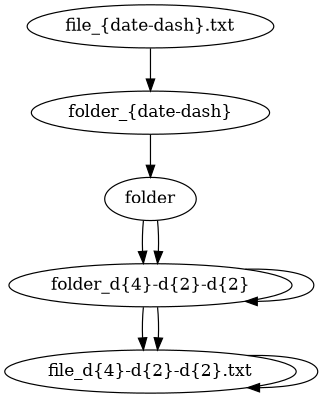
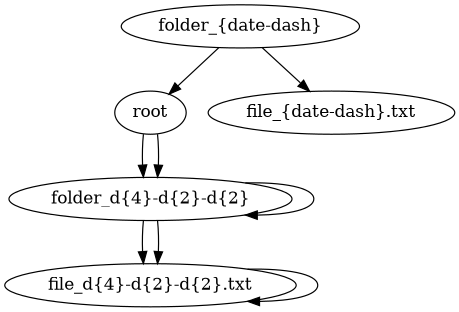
(150, 64) -> (281, 65)
(150, 199) -> (150, 113)
